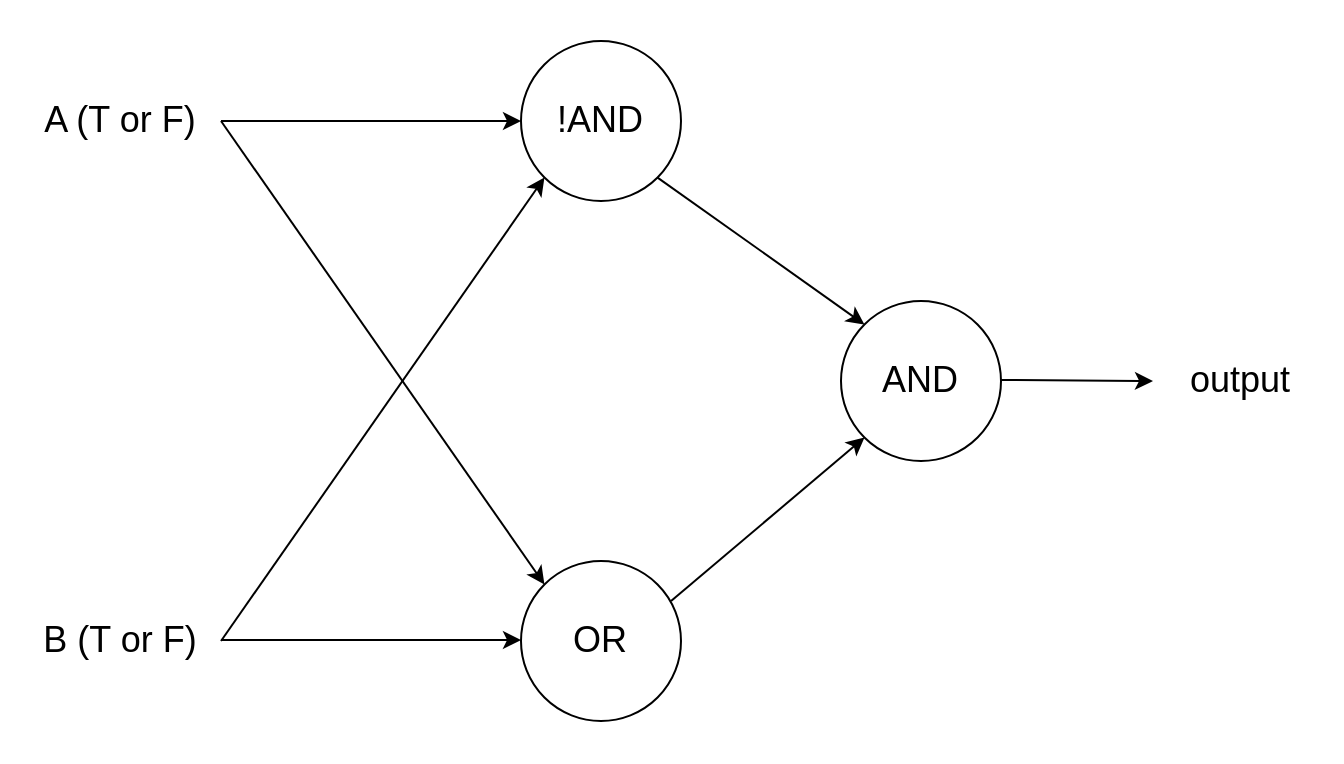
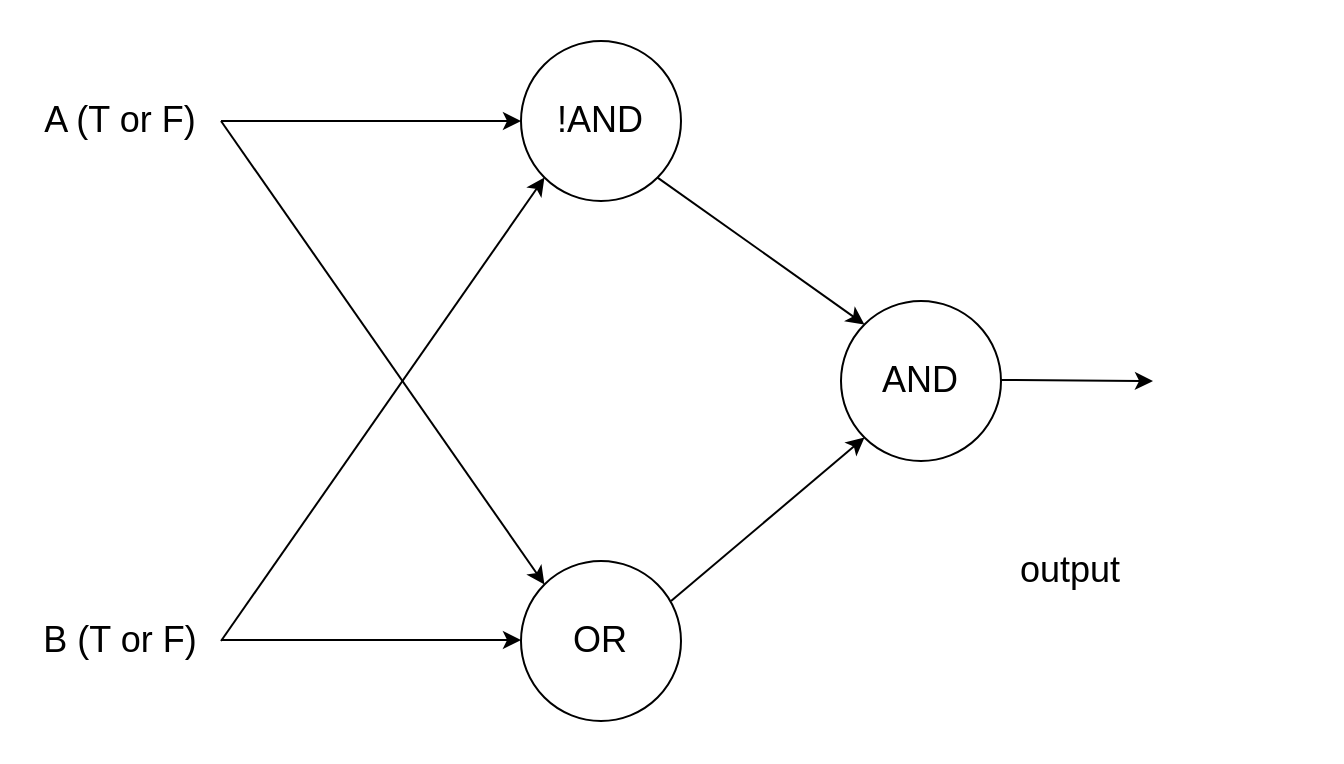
(1241, 381) -> (1071, 571)
